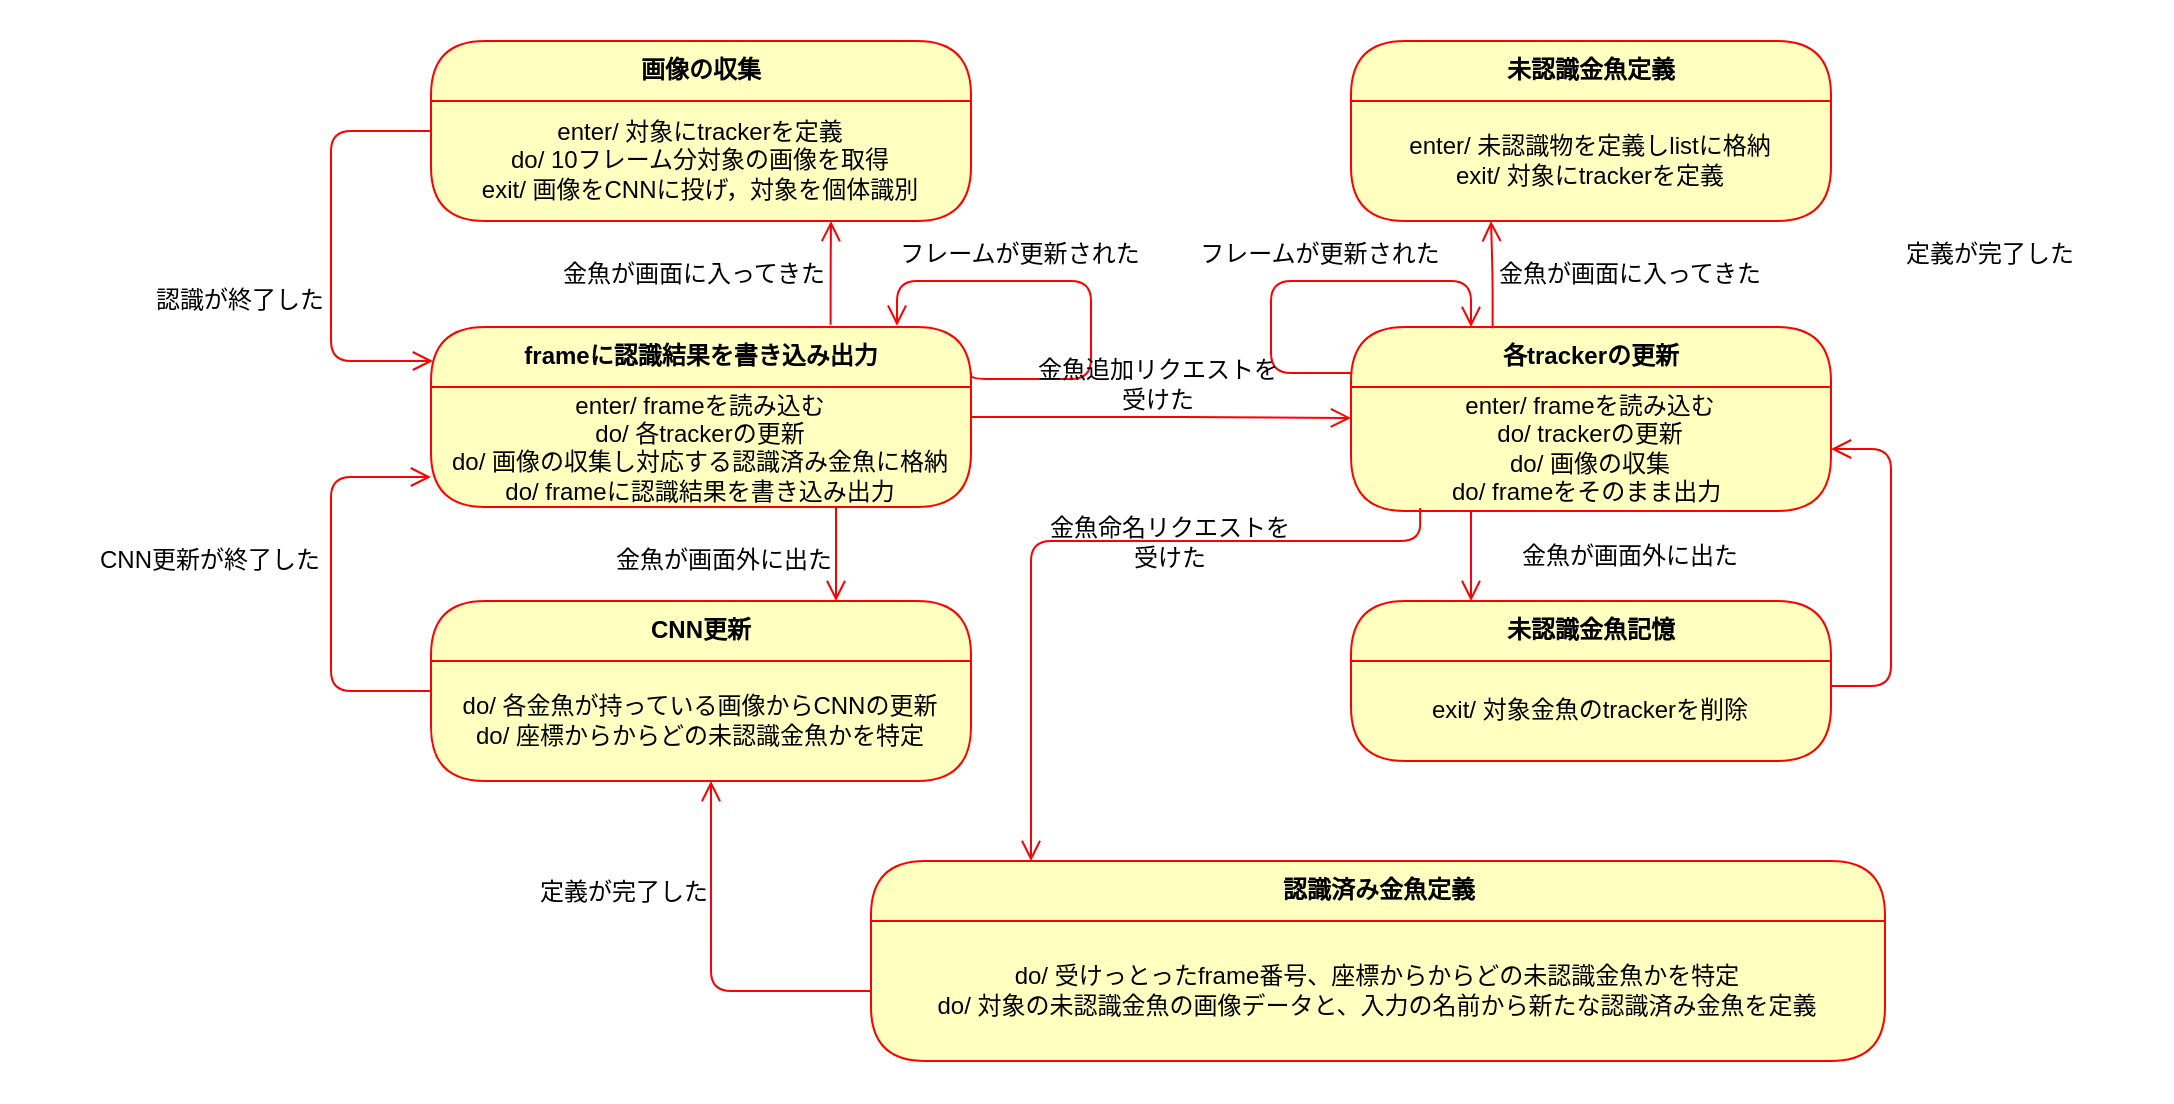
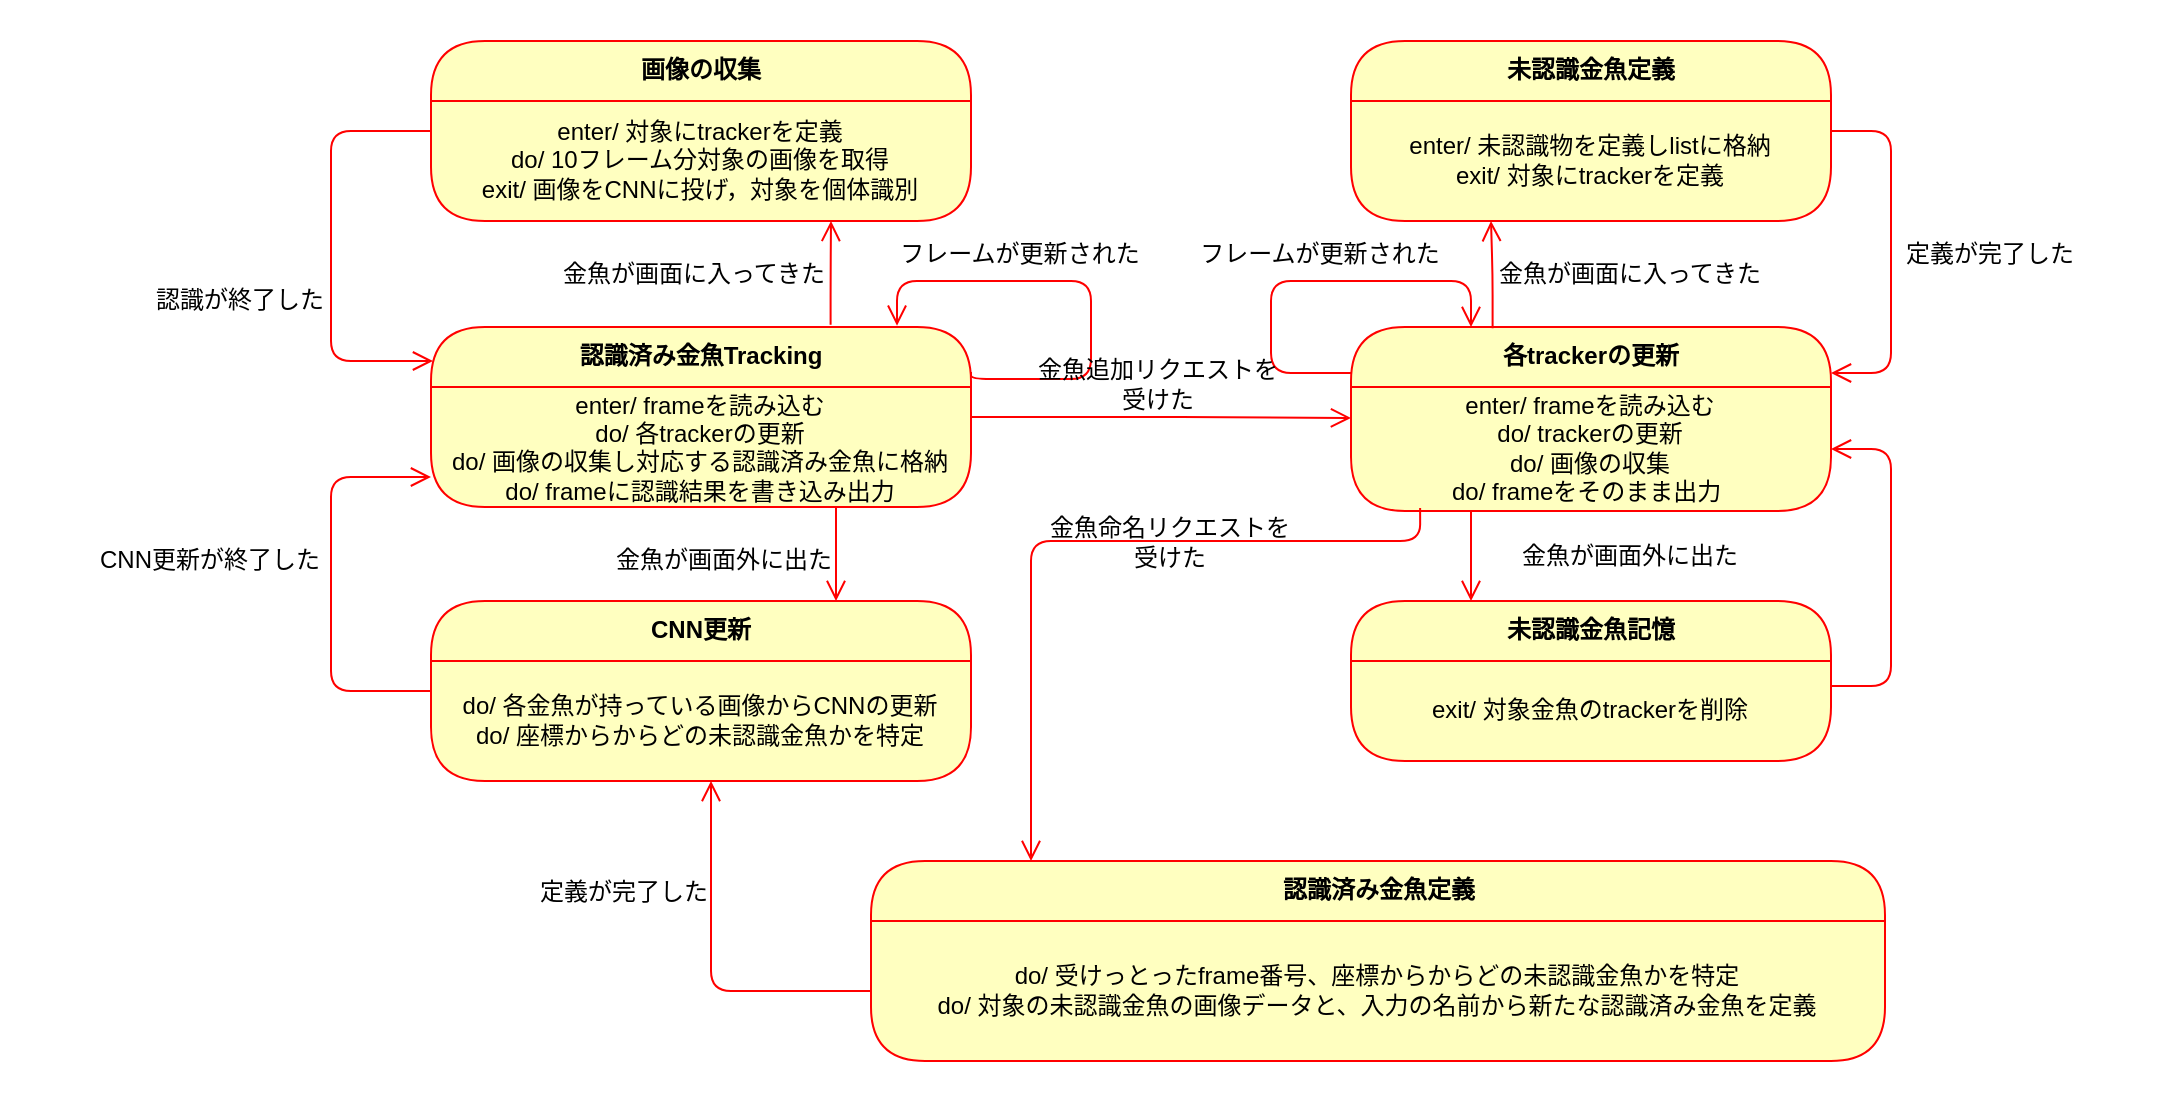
none -> (1891, 249)
(702, 357) -> (702, 357)
